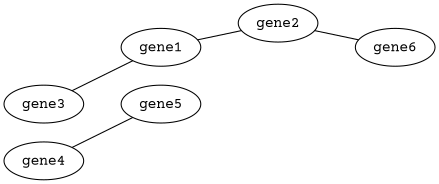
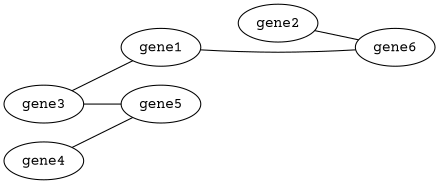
(219, 35) -> (278, 52)
none -> (102, 104)
